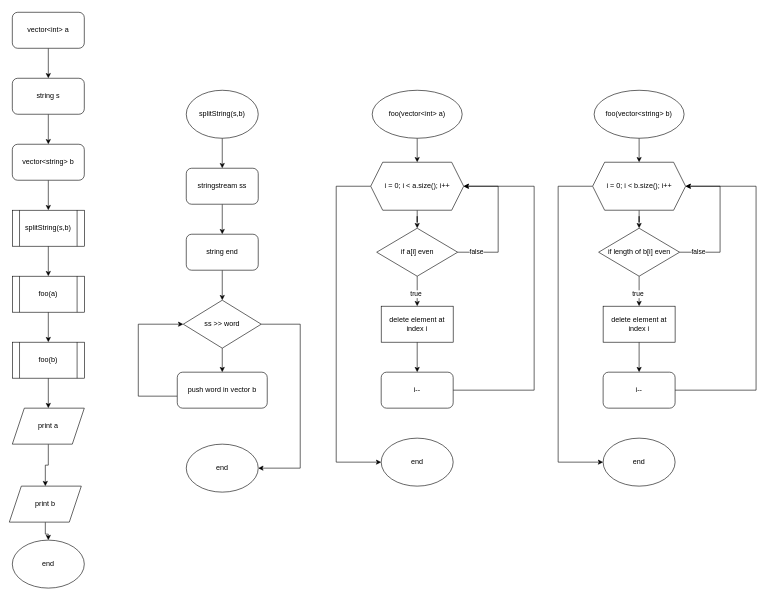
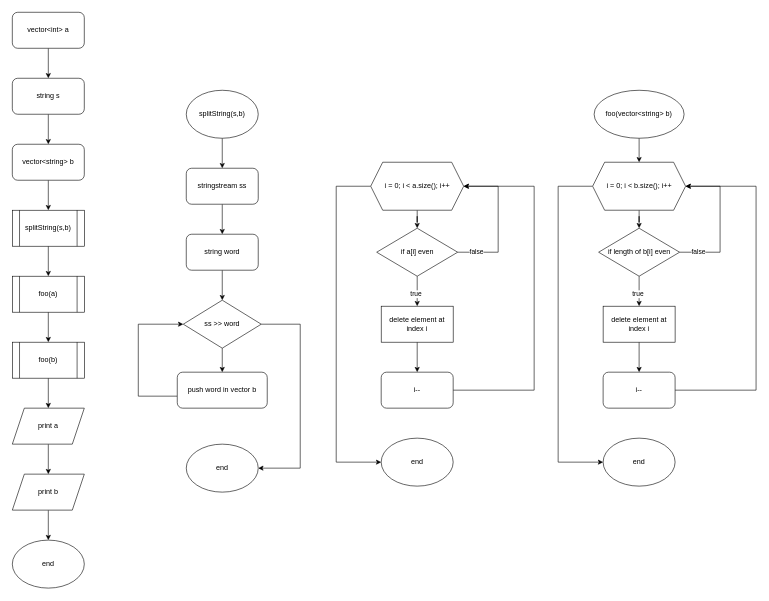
(417, 114) -> none
(417, 156) -> none
(222, 252) -> (222, 252)
(45, 504) -> (48, 492)
